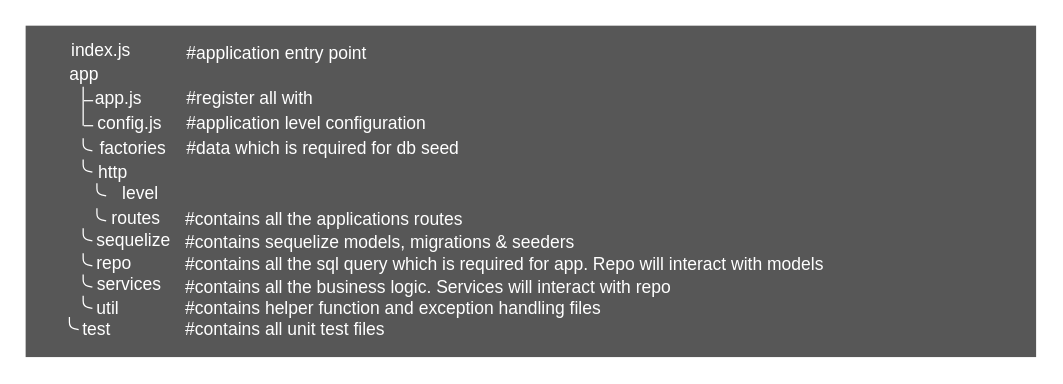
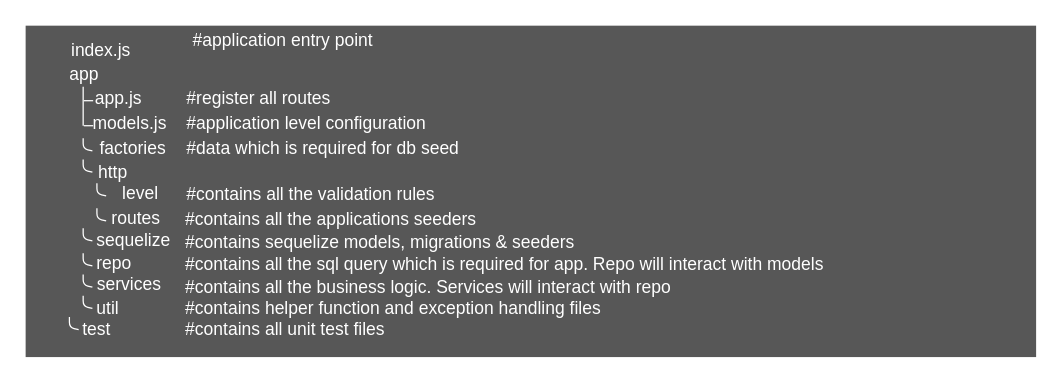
(303, 53) -> (309, 41)
(261, 98) -> (274, 98)
(130, 123) -> (130, 123)
none -> (419, 194)
(344, 219) -> (349, 219)
